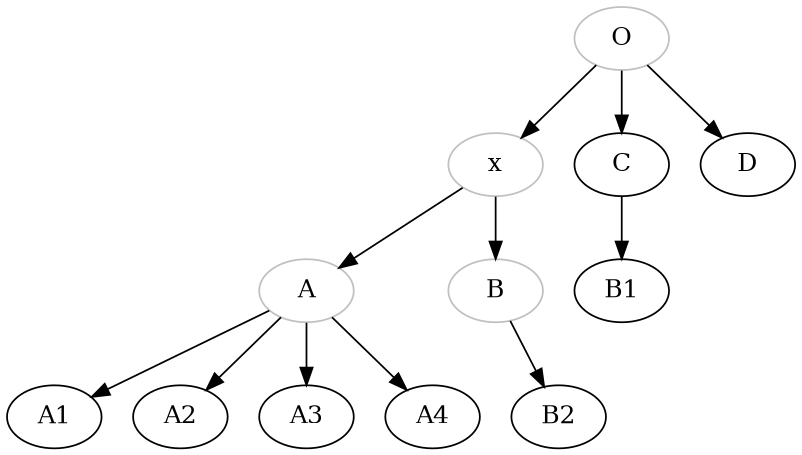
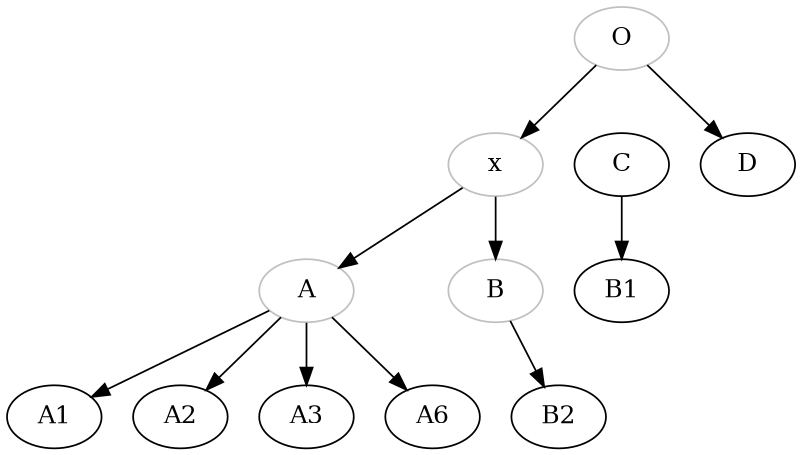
(622, 93) -> none
(433, 417) -> (433, 417)
